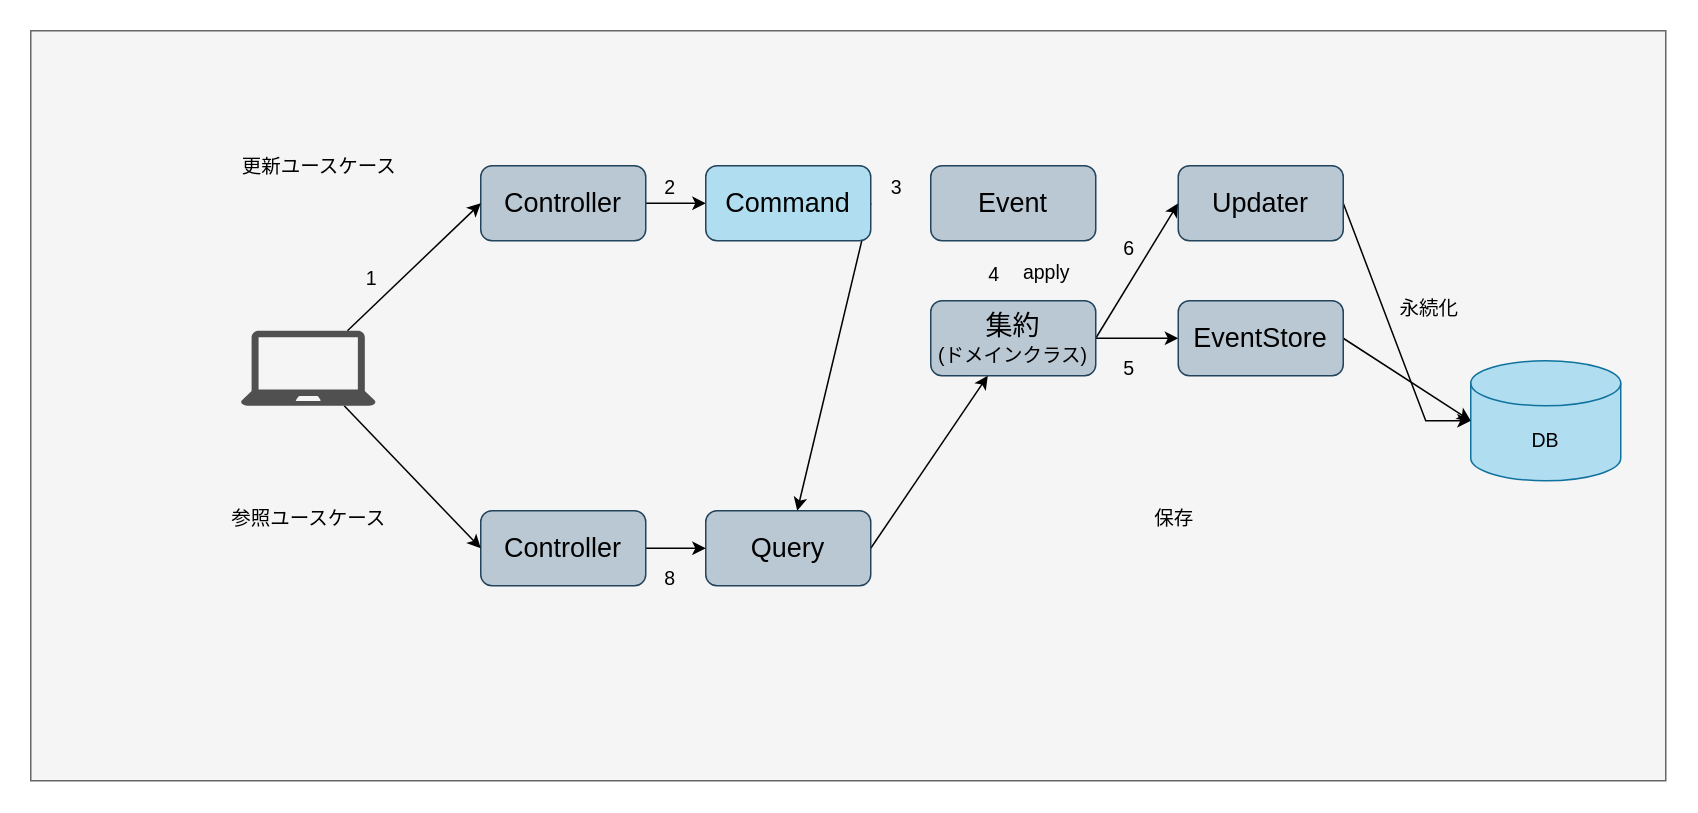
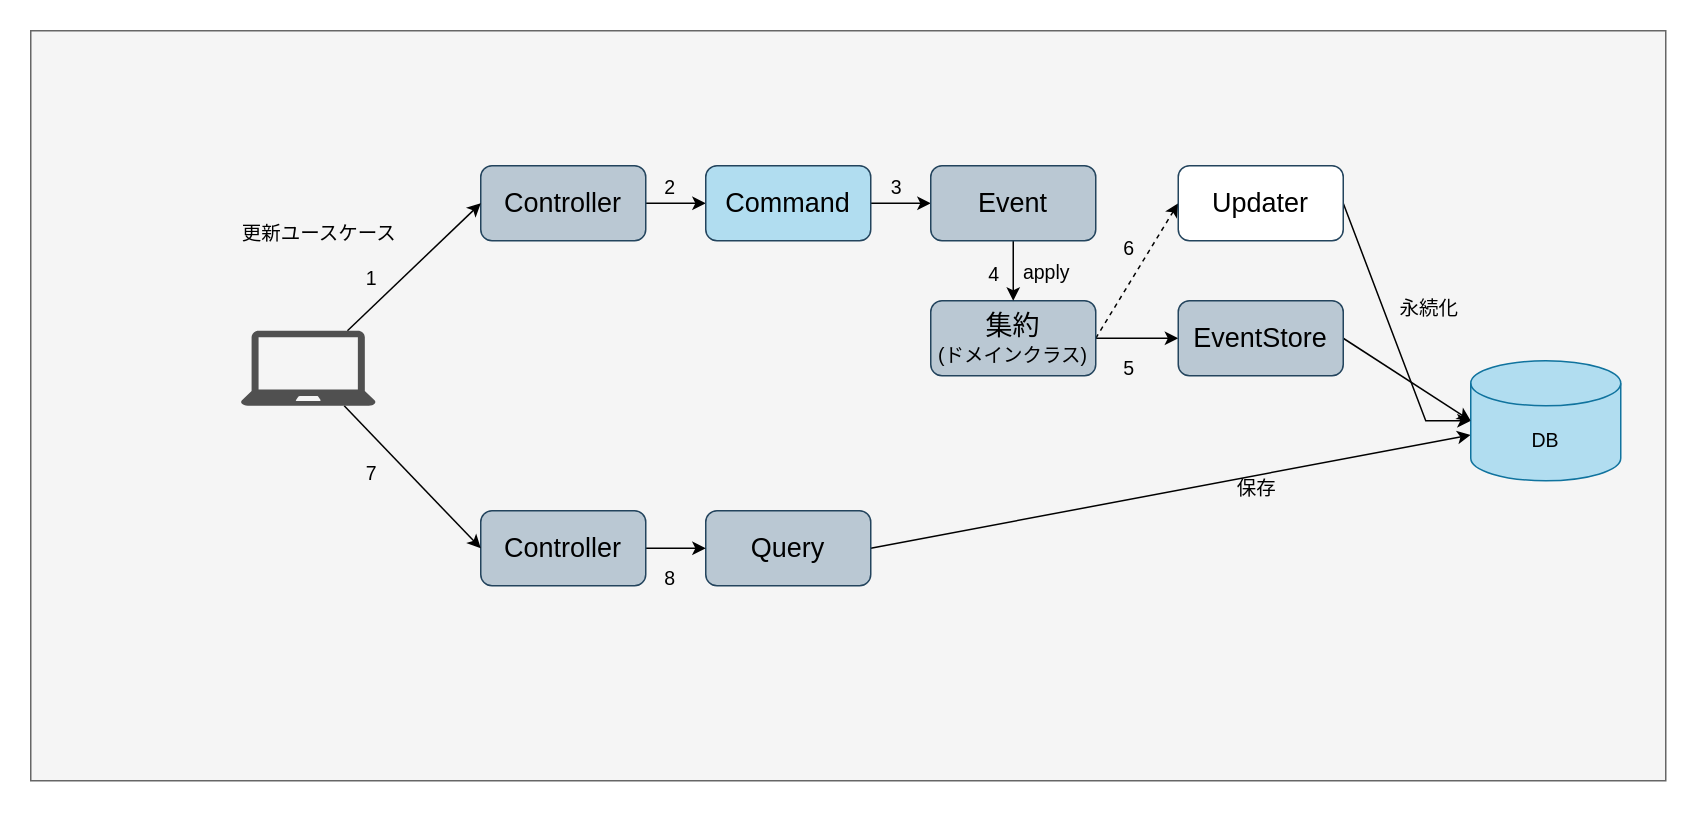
(320, 166) -> (320, 233)
(1261, 203) -> (1261, 203)
none -> (1013, 266)
(1135, 275) -> (1135, 275)
(831, 370) -> (896, 203)
(927, 466) -> (1166, 493)
none -> (372, 473)
(308, 518) -> none
(1175, 518) -> (1257, 488)
